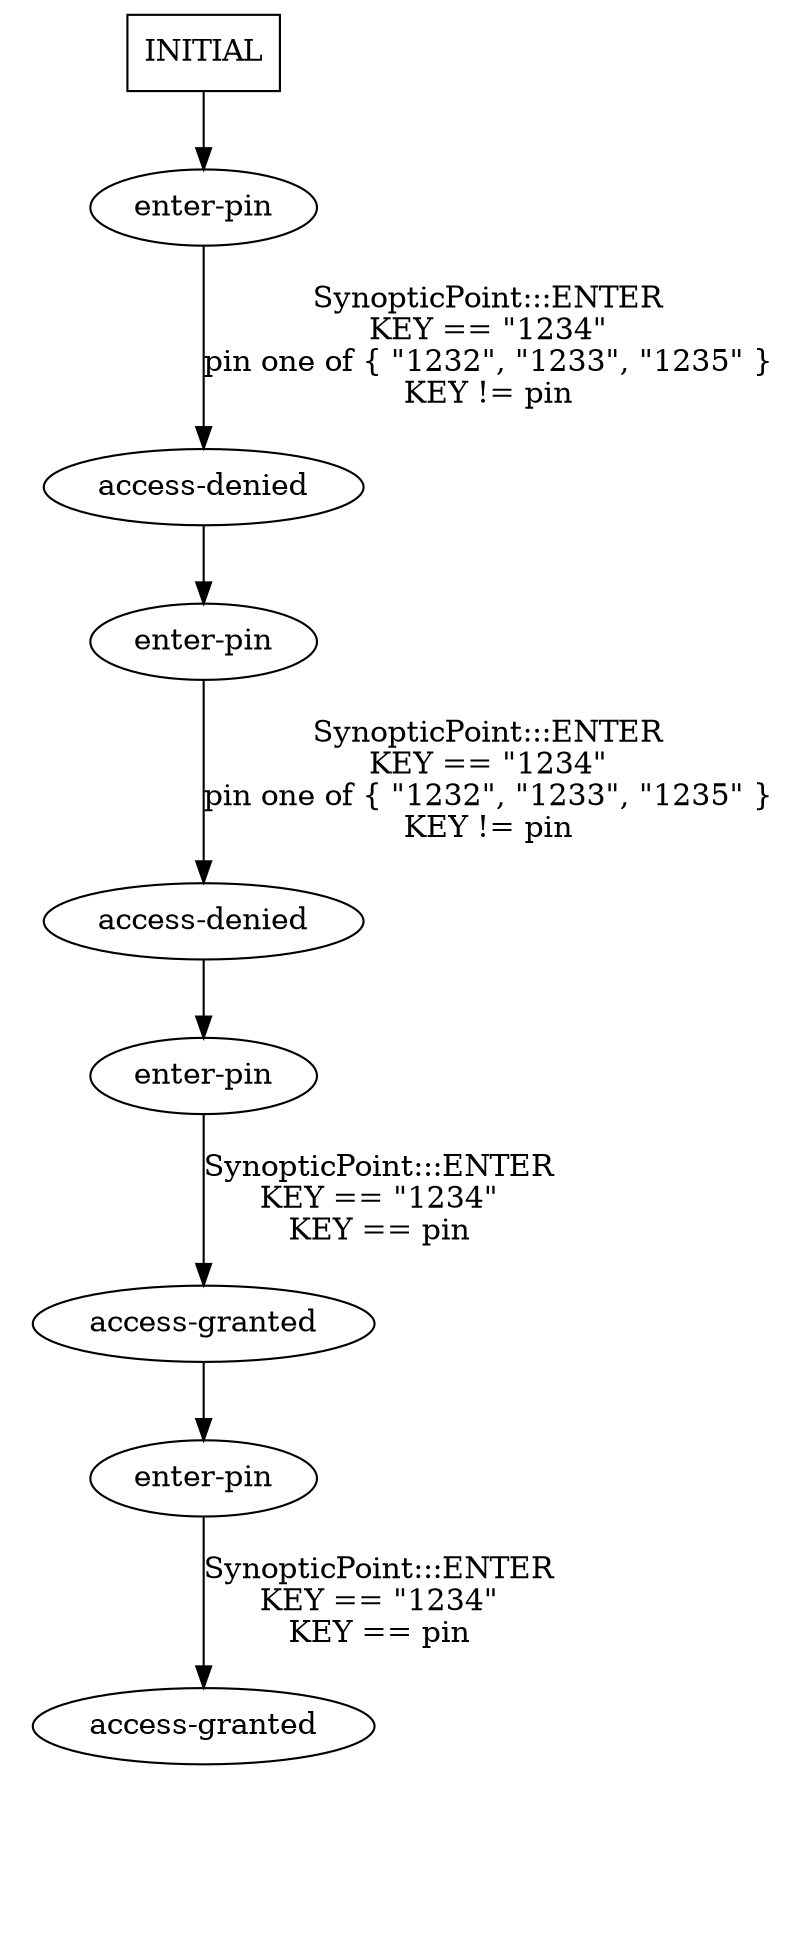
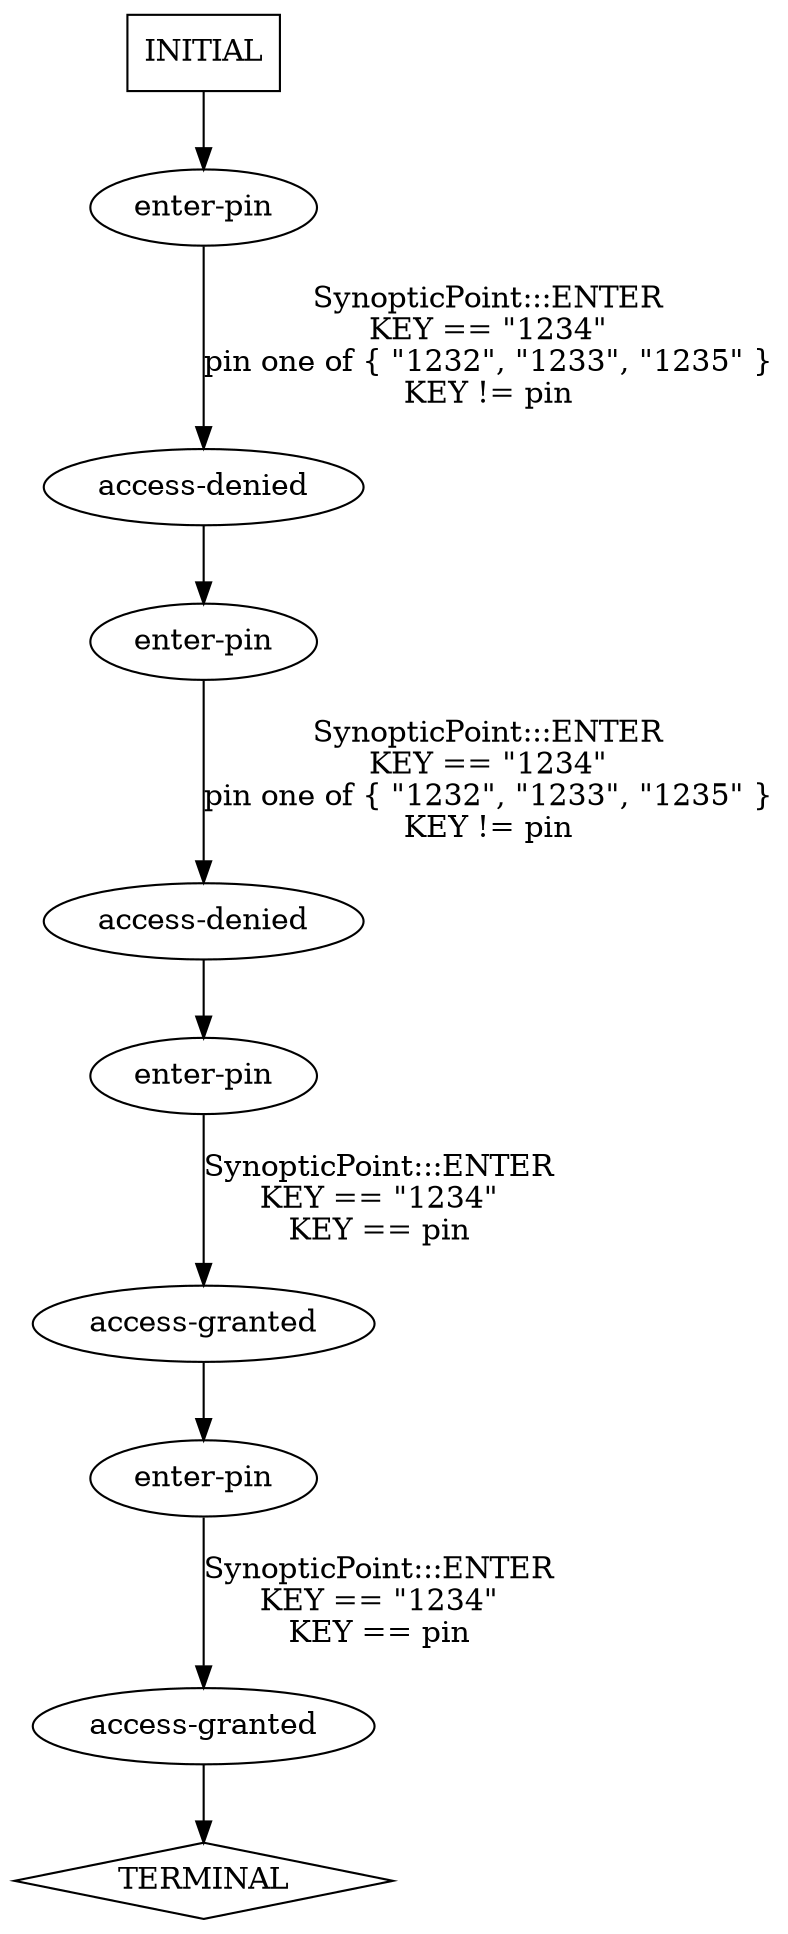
none -> (204, 1881)
